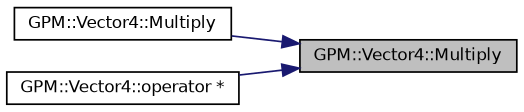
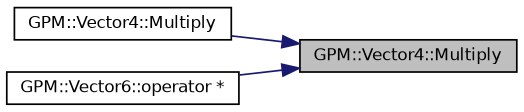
(123, 88) -> (123, 88)
